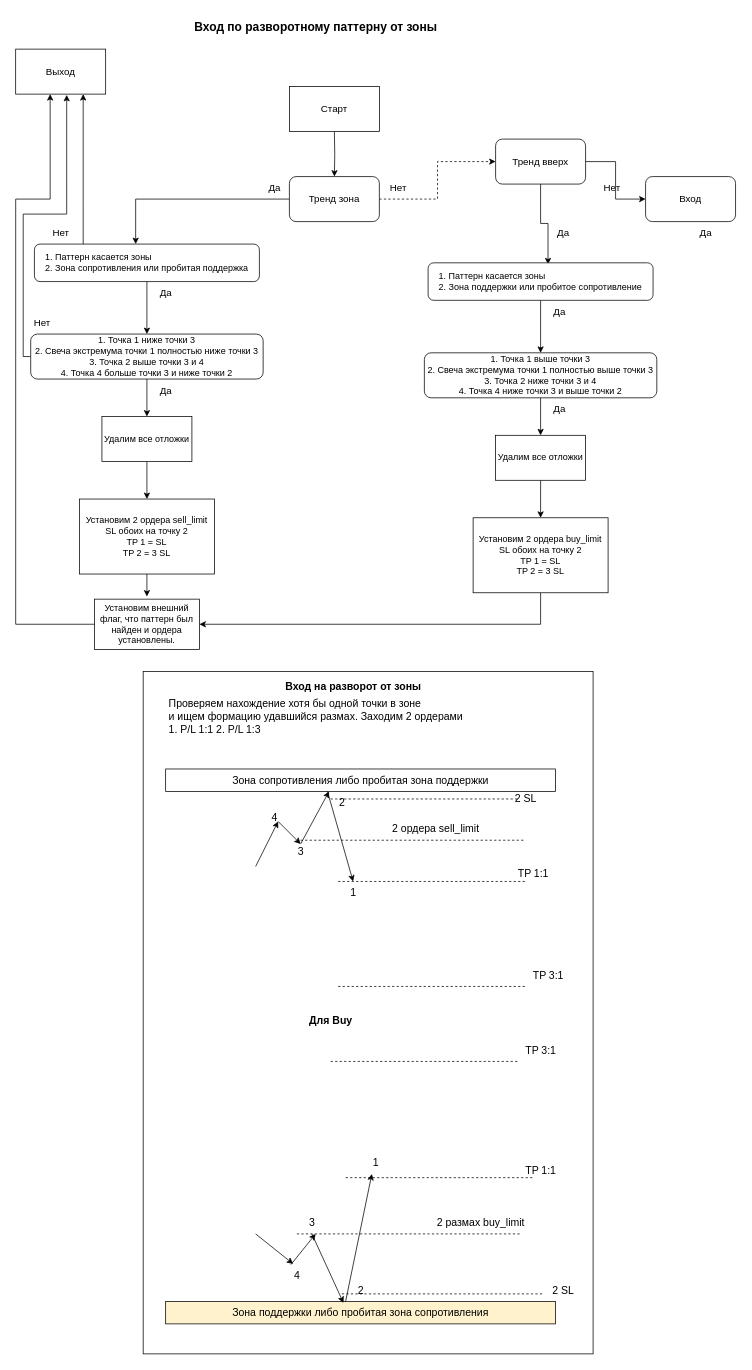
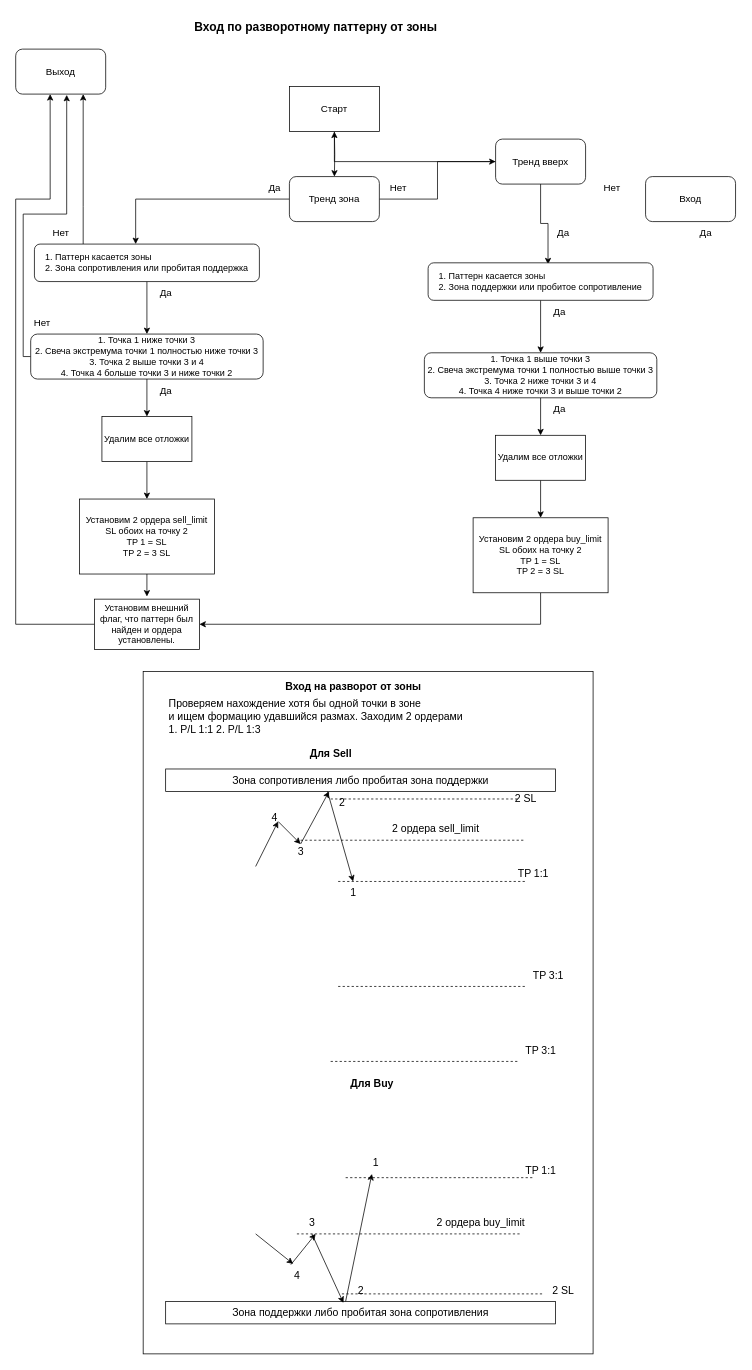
(60, 72) -> (60, 72)
(615, 166) -> (386, 162)
(437, 180) -> (437, 180)
none -> (330, 754)
(330, 1020) -> (372, 1084)
(481, 1223) -> (481, 1223)
(360, 1313) -> (360, 1313)
